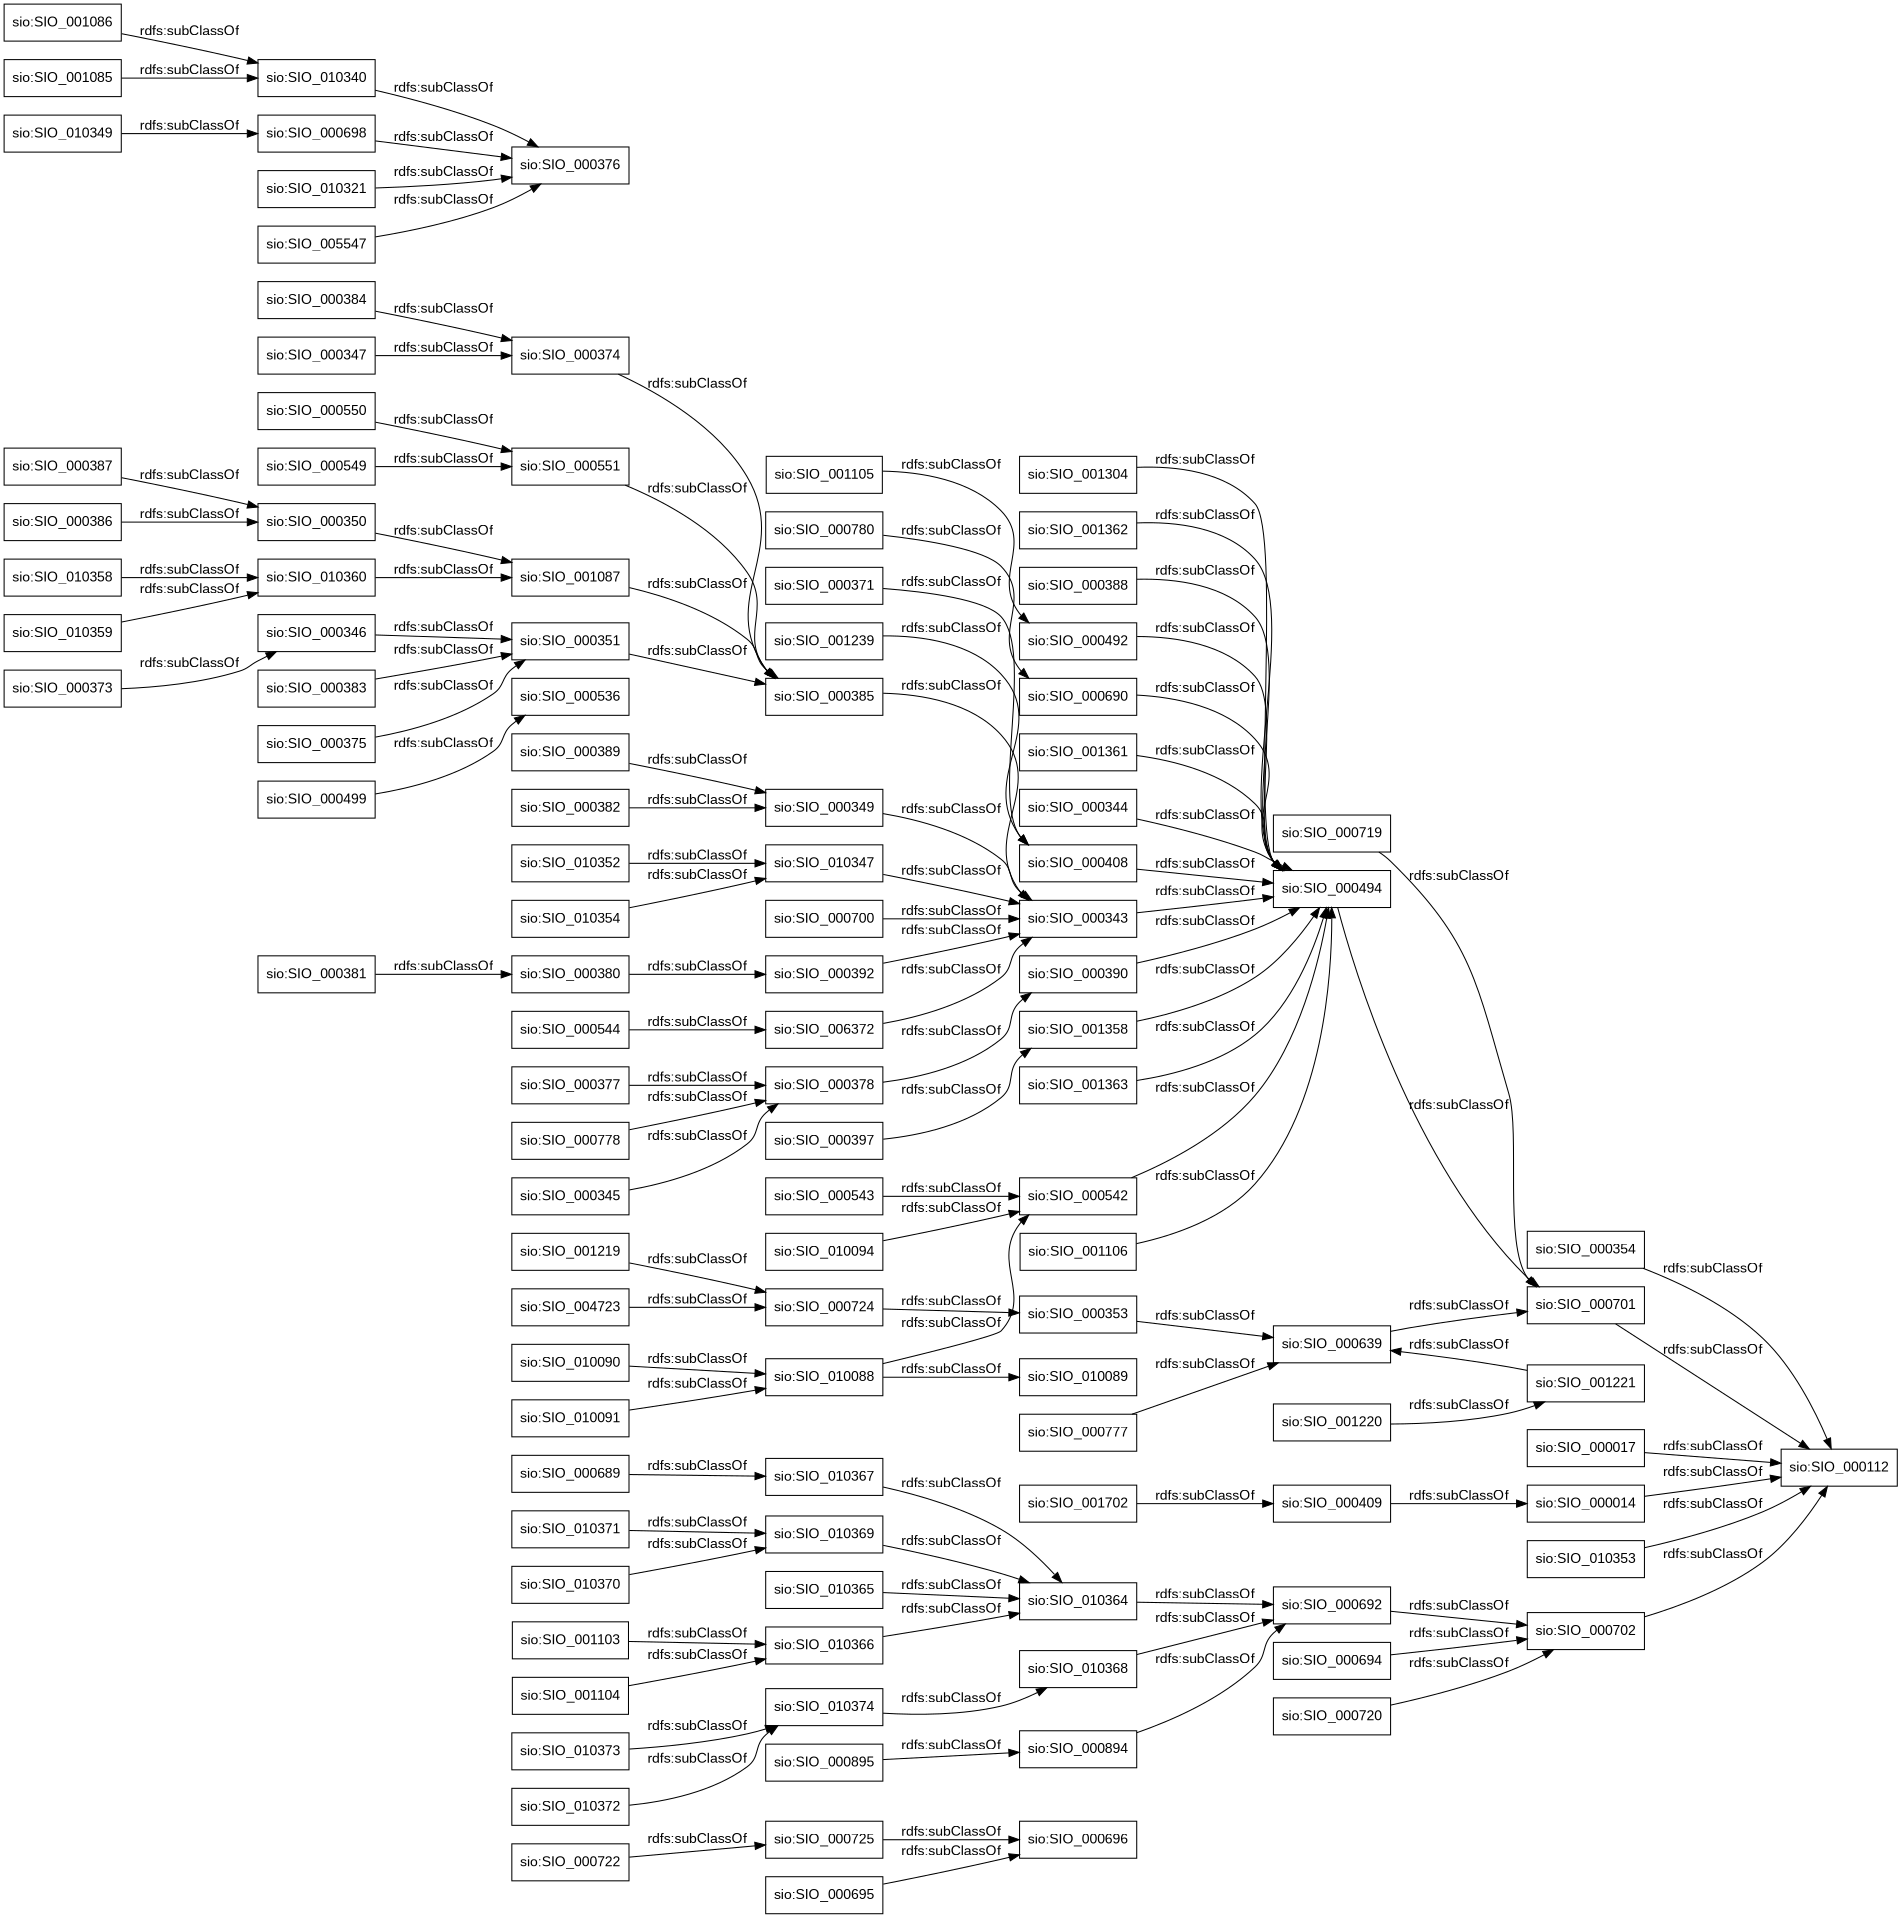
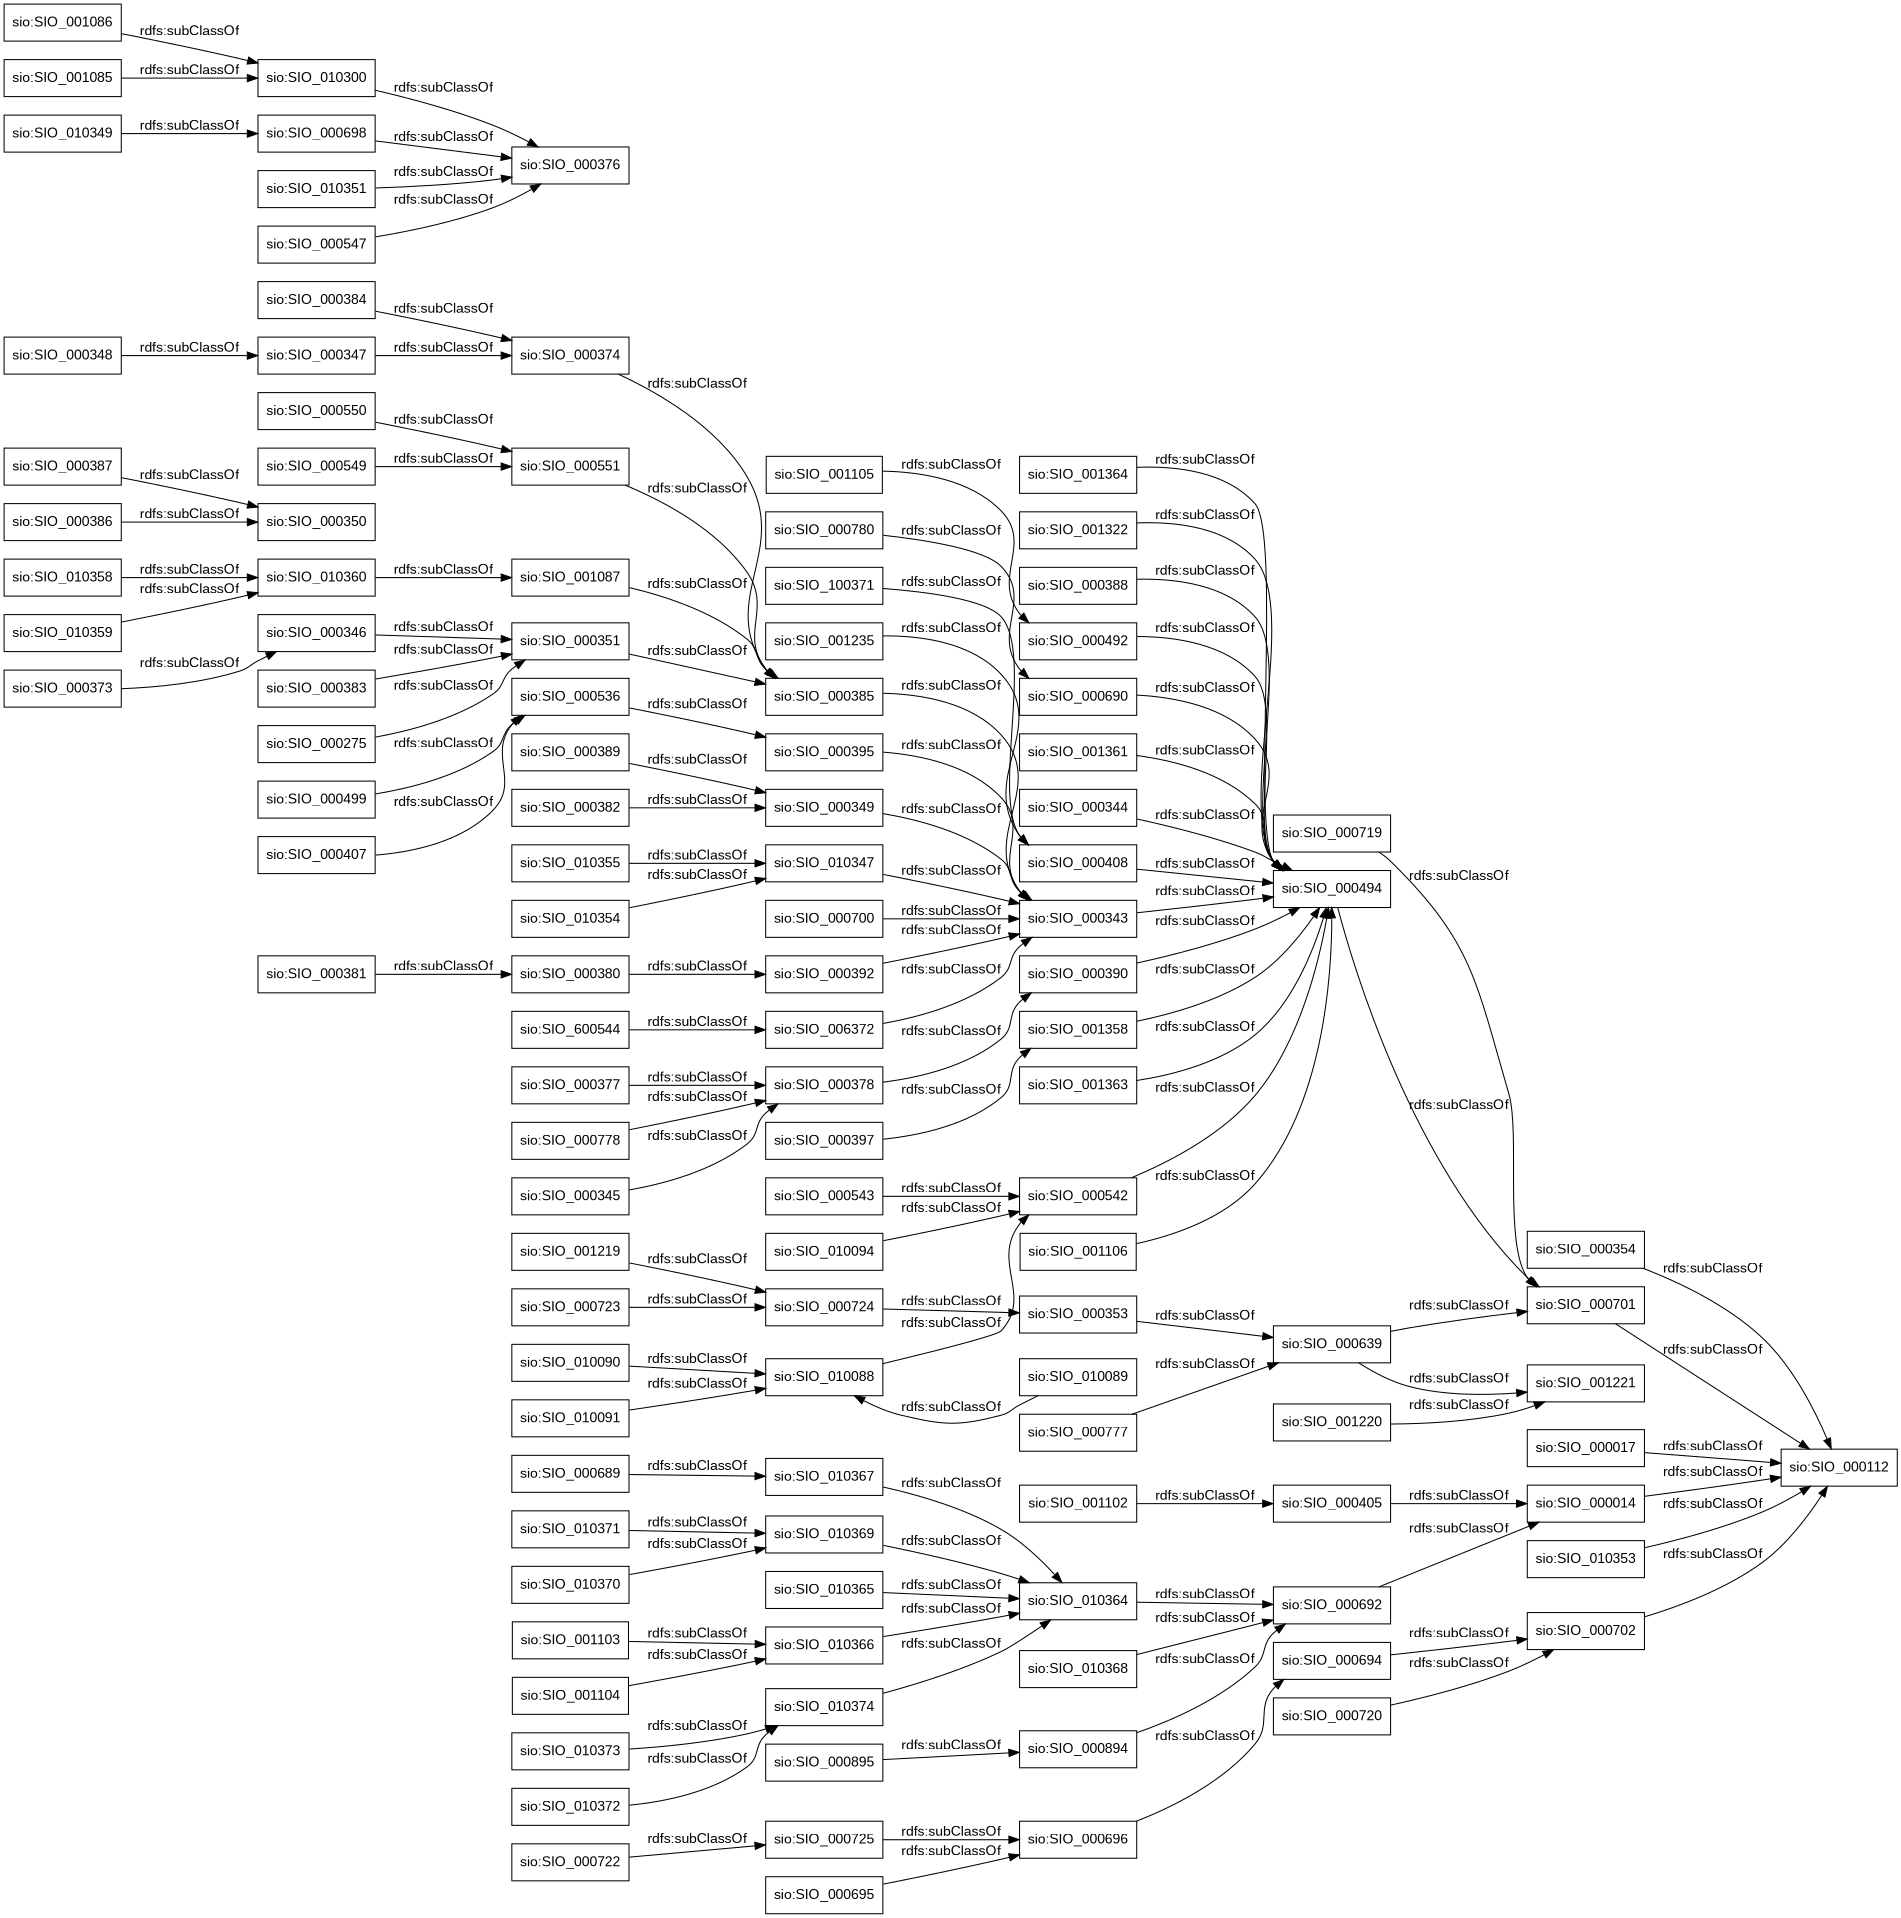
(317, 78) -> (317, 78)
(317, 189) -> (317, 189)
(317, 245) -> (317, 245)
none -> (63, 356)
(1078, 475) -> (1078, 475)
(1078, 530) -> (1078, 530)
(439, 546) -> none
(824, 586) -> (824, 586)
(824, 641) -> (824, 641)
(317, 744) -> (317, 744)
none -> (824, 752)
none -> (317, 855)
(570, 863) -> (570, 863)
(570, 1030) -> (570, 1030)
(570, 1307) -> (570, 1307)
(1464, 1360) -> (1435, 1391)
(946, 1377) -> (952, 1423)
(1078, 1504) -> (1078, 1504)
(1332, 1504) -> (1332, 1504)
(1454, 1618) -> (1454, 1556)
(962, 1712) -> (966, 1667)
none -> (1226, 1771)
